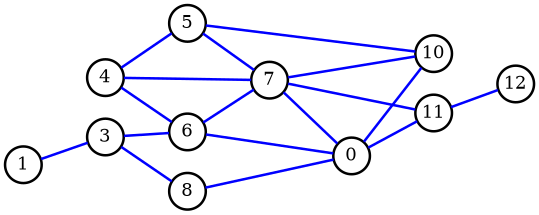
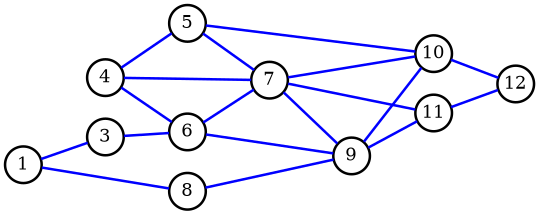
none -> (475, 69)
(352, 156) -> (352, 156)
(146, 164) -> (105, 178)
